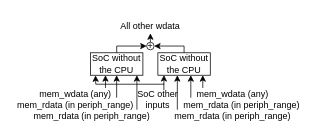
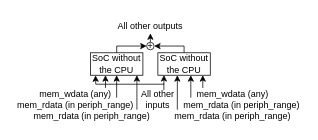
(150, 27) -> (150, 27)
(158, 99) -> (158, 99)
